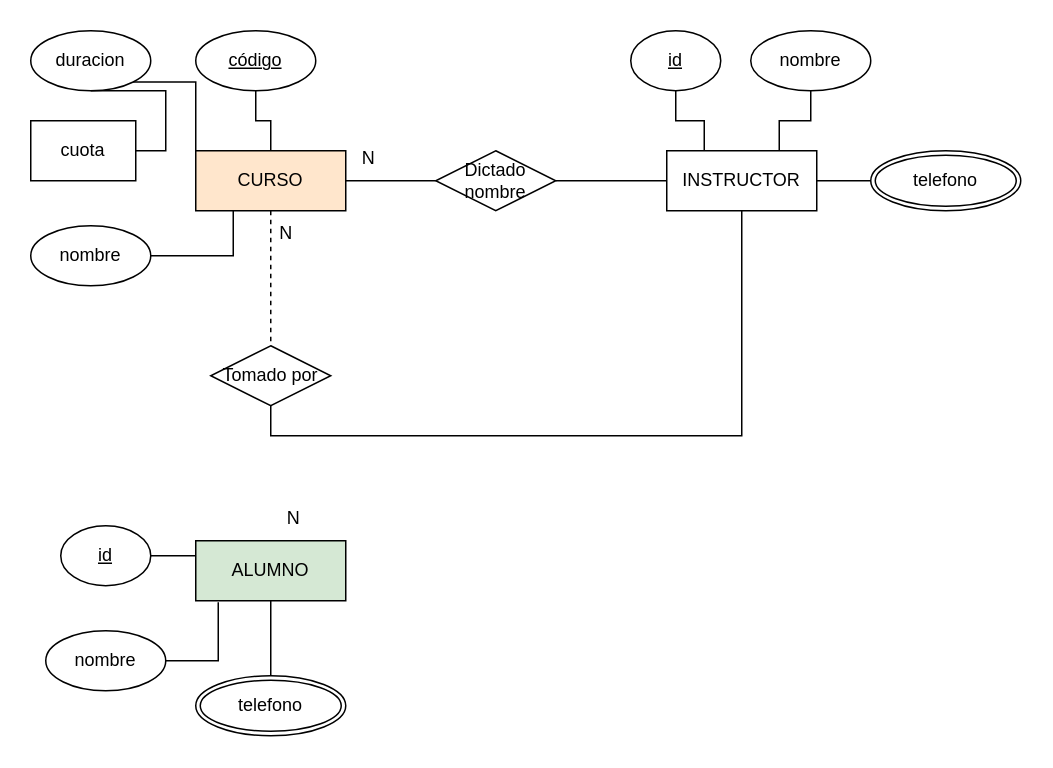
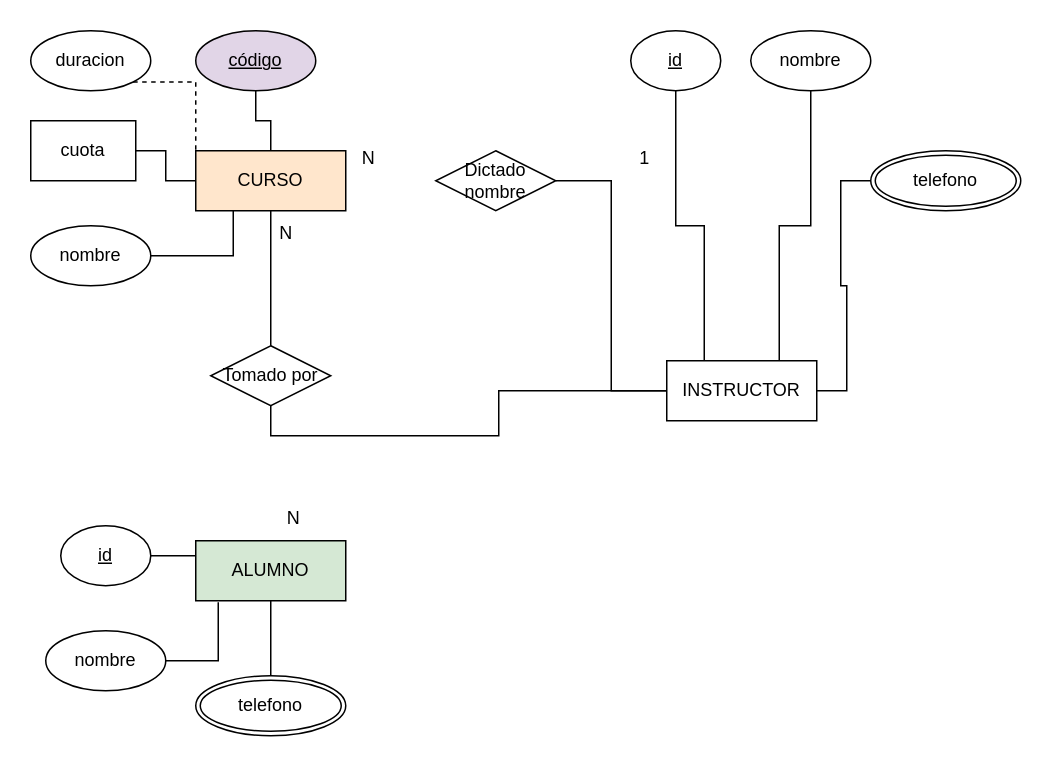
(256, 61) -> (256, 61)
(196, 84) -> (196, 84)
(165, 91) -> (166, 179)
none -> (644, 158)
(391, 181) -> none
(742, 181) -> (742, 391)
(271, 279) -> (271, 279)
